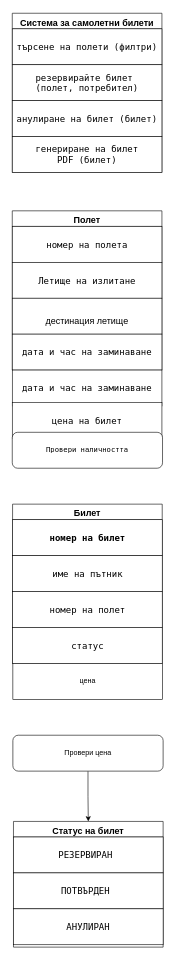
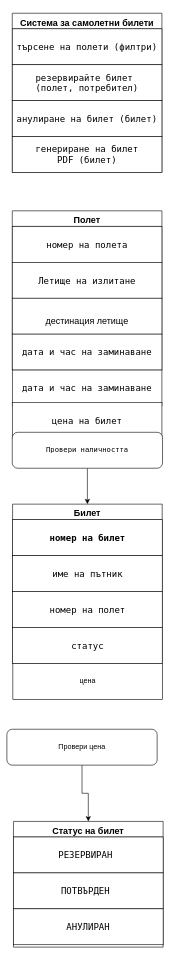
none -> (88, 484)
(88, 754) -> (82, 748)
